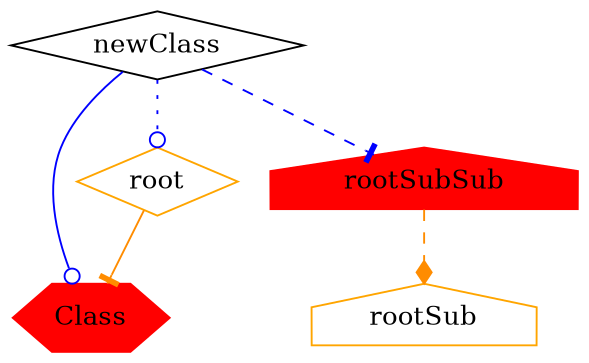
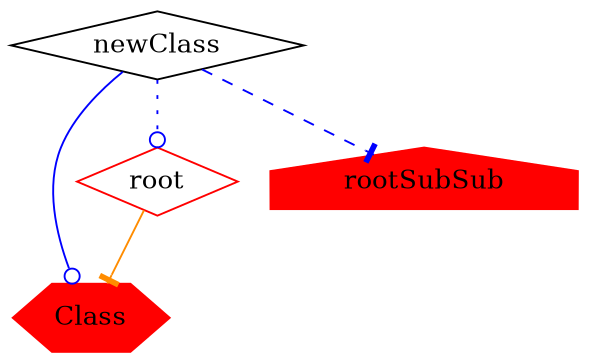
(157, 182) -> (157, 182)
(424, 318) -> none
